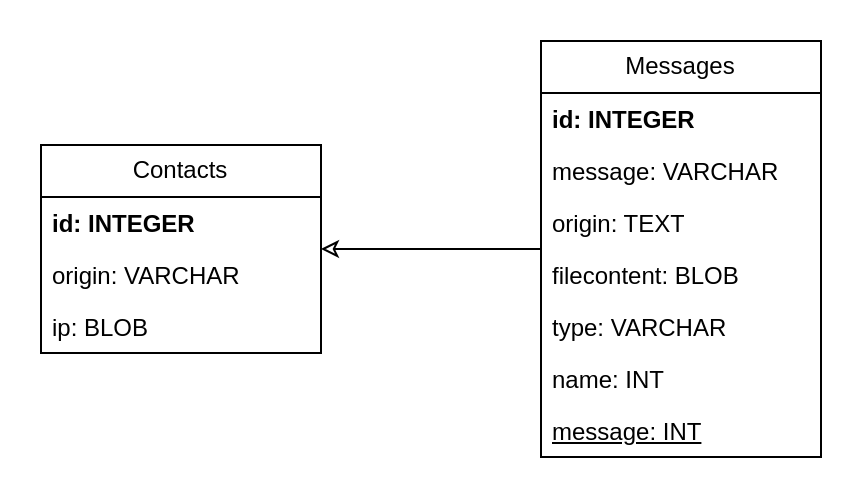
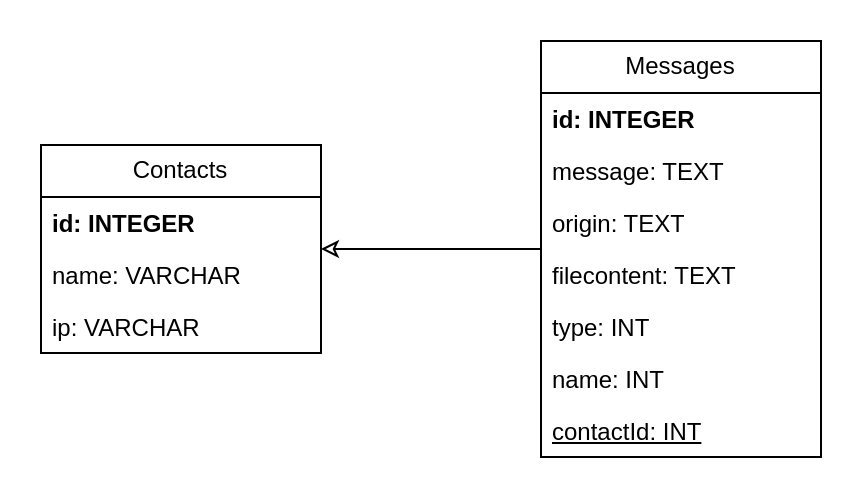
(654, 173) -> (634, 173)
(141, 277) -> (134, 277)
(655, 277) -> (655, 277)
(97, 329) -> (118, 329)
(634, 329) -> (607, 329)
(627, 433) -> (641, 433)
